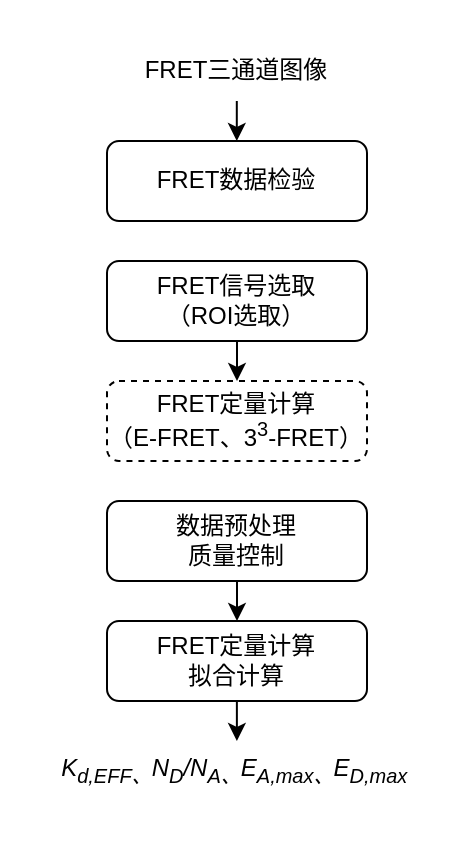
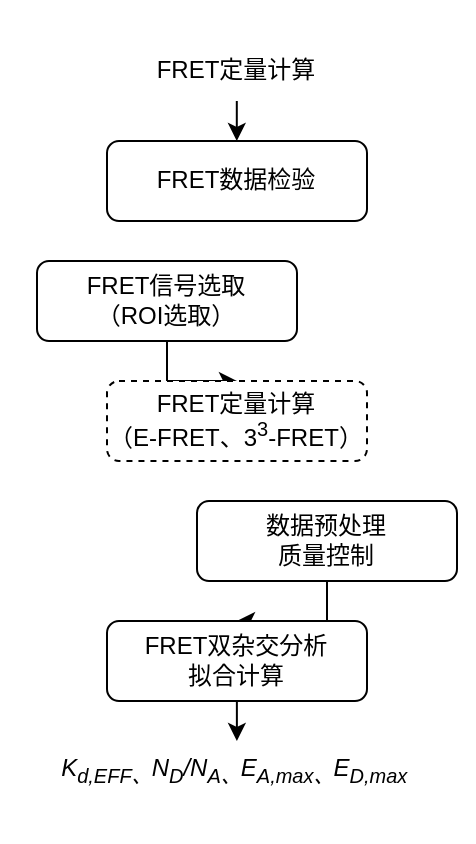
(237, 71) -> (237, 71)
(237, 301) -> (167, 301)
(237, 541) -> (327, 541)
(237, 661) -> (237, 661)
